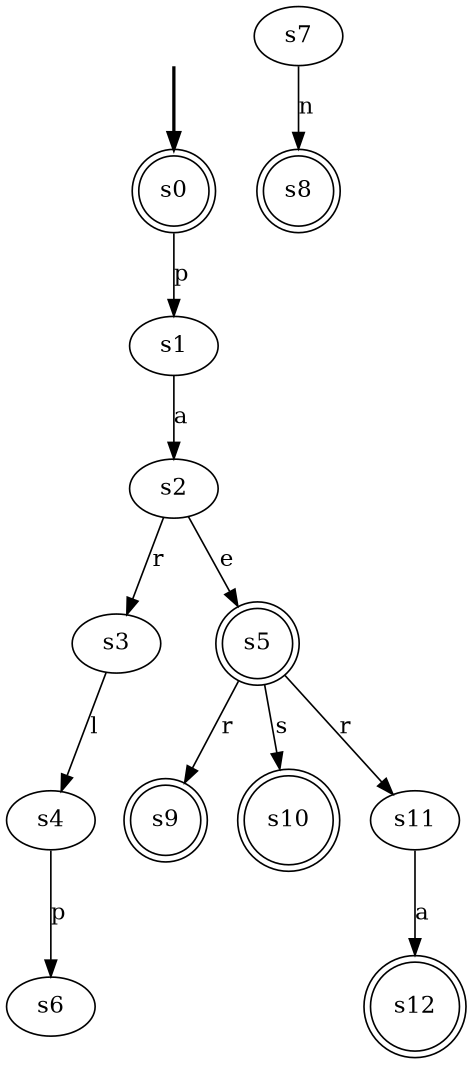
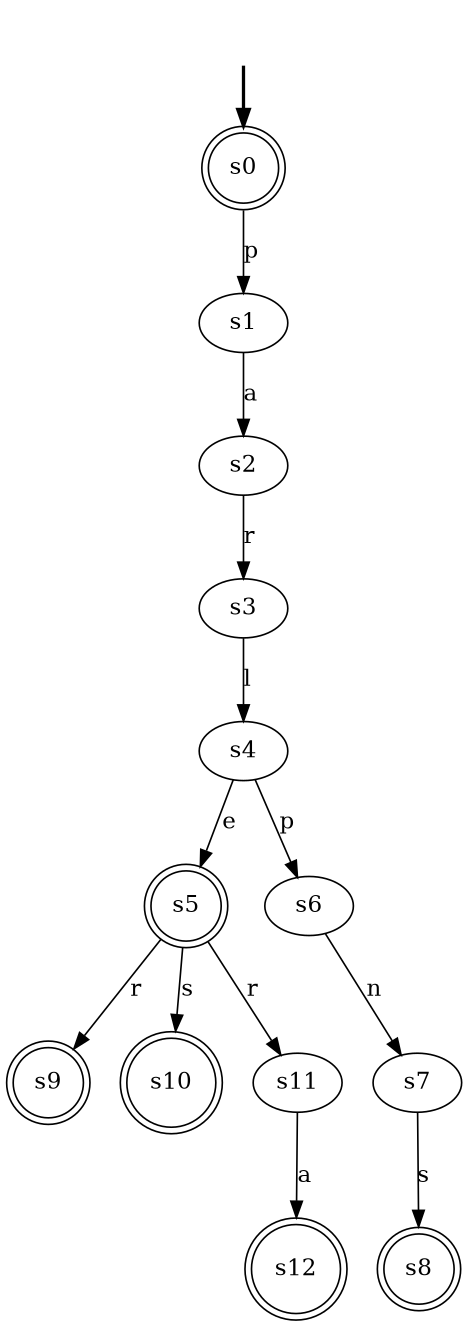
(307, 107) -> (424, 1176)
(209, 554) -> (220, 815)
none -> (359, 987)
